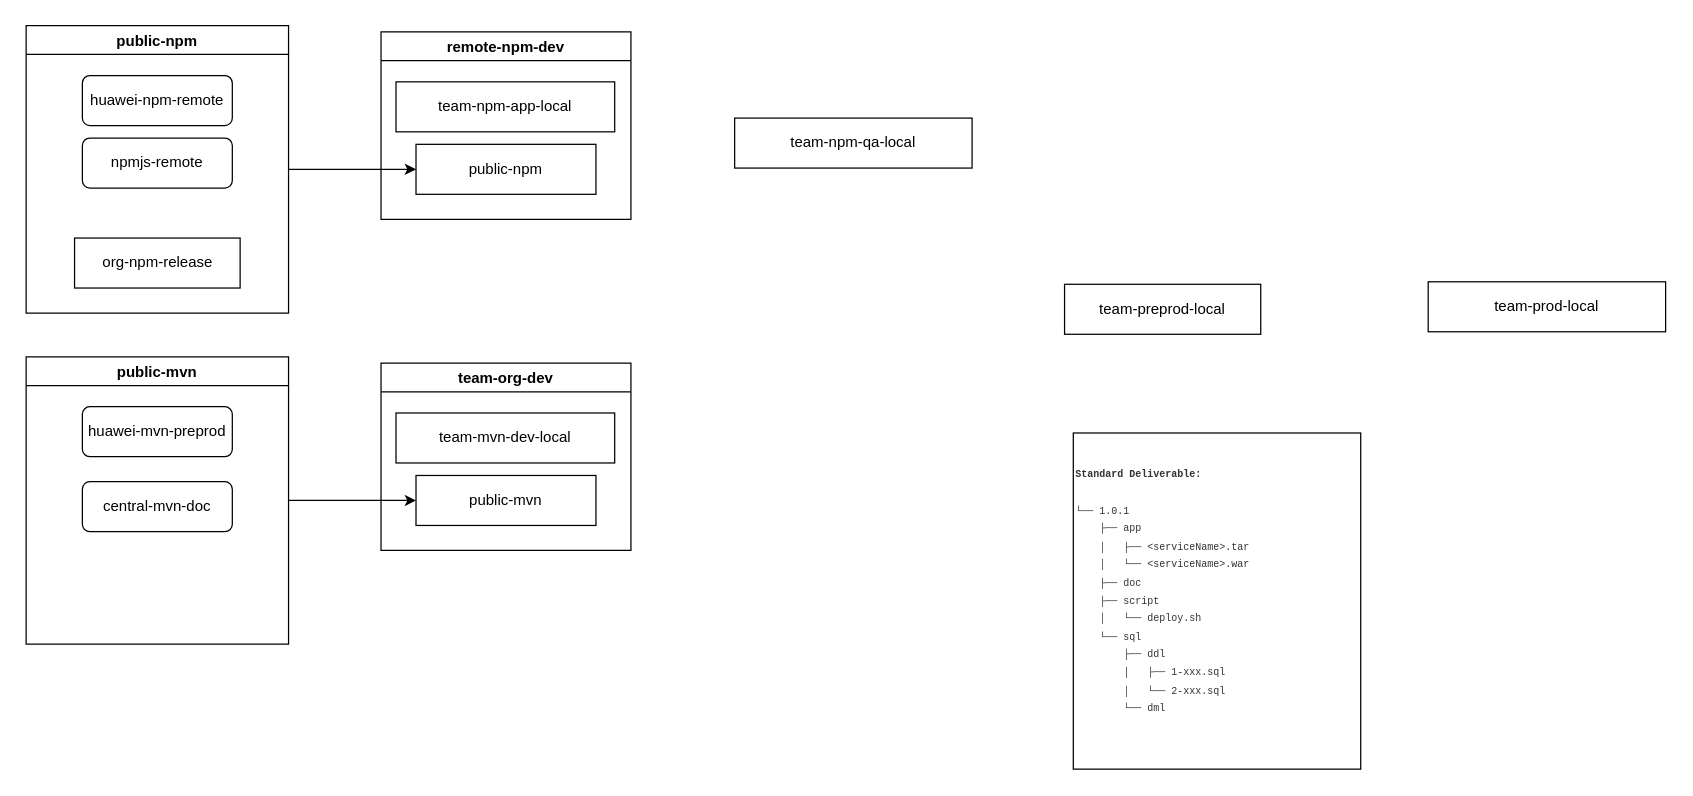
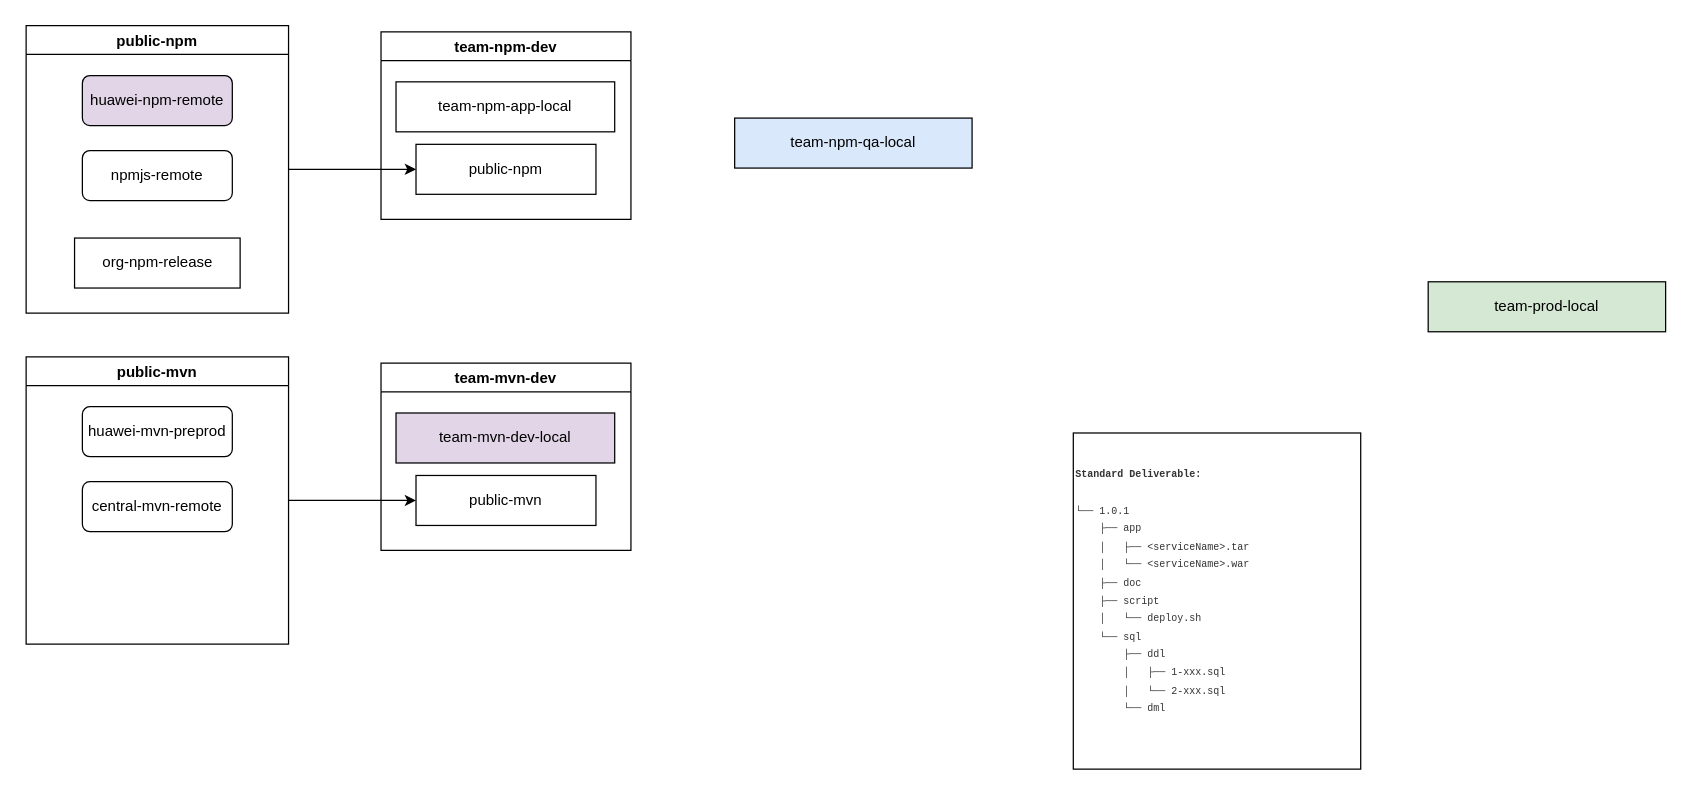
(505, 47) -> (505, 47)
(157, 101) -> (157, 101)
(853, 143) -> (853, 143)
(157, 163) -> (157, 176)
(1547, 307) -> (1547, 307)
(1163, 309) -> none
(505, 378) -> (505, 378)
(505, 438) -> (505, 438)
(157, 507) -> (157, 507)
